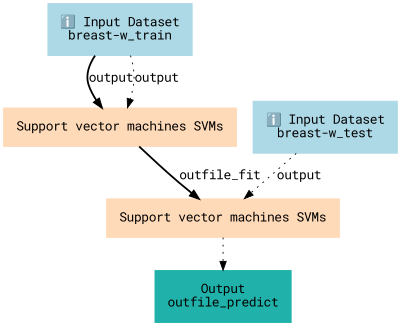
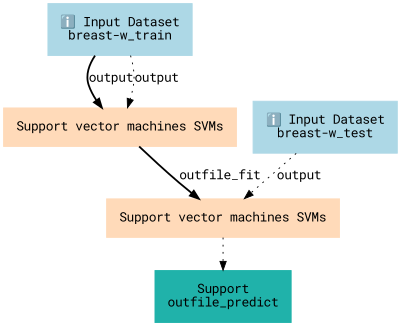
(223, 297) -> (223, 297)
